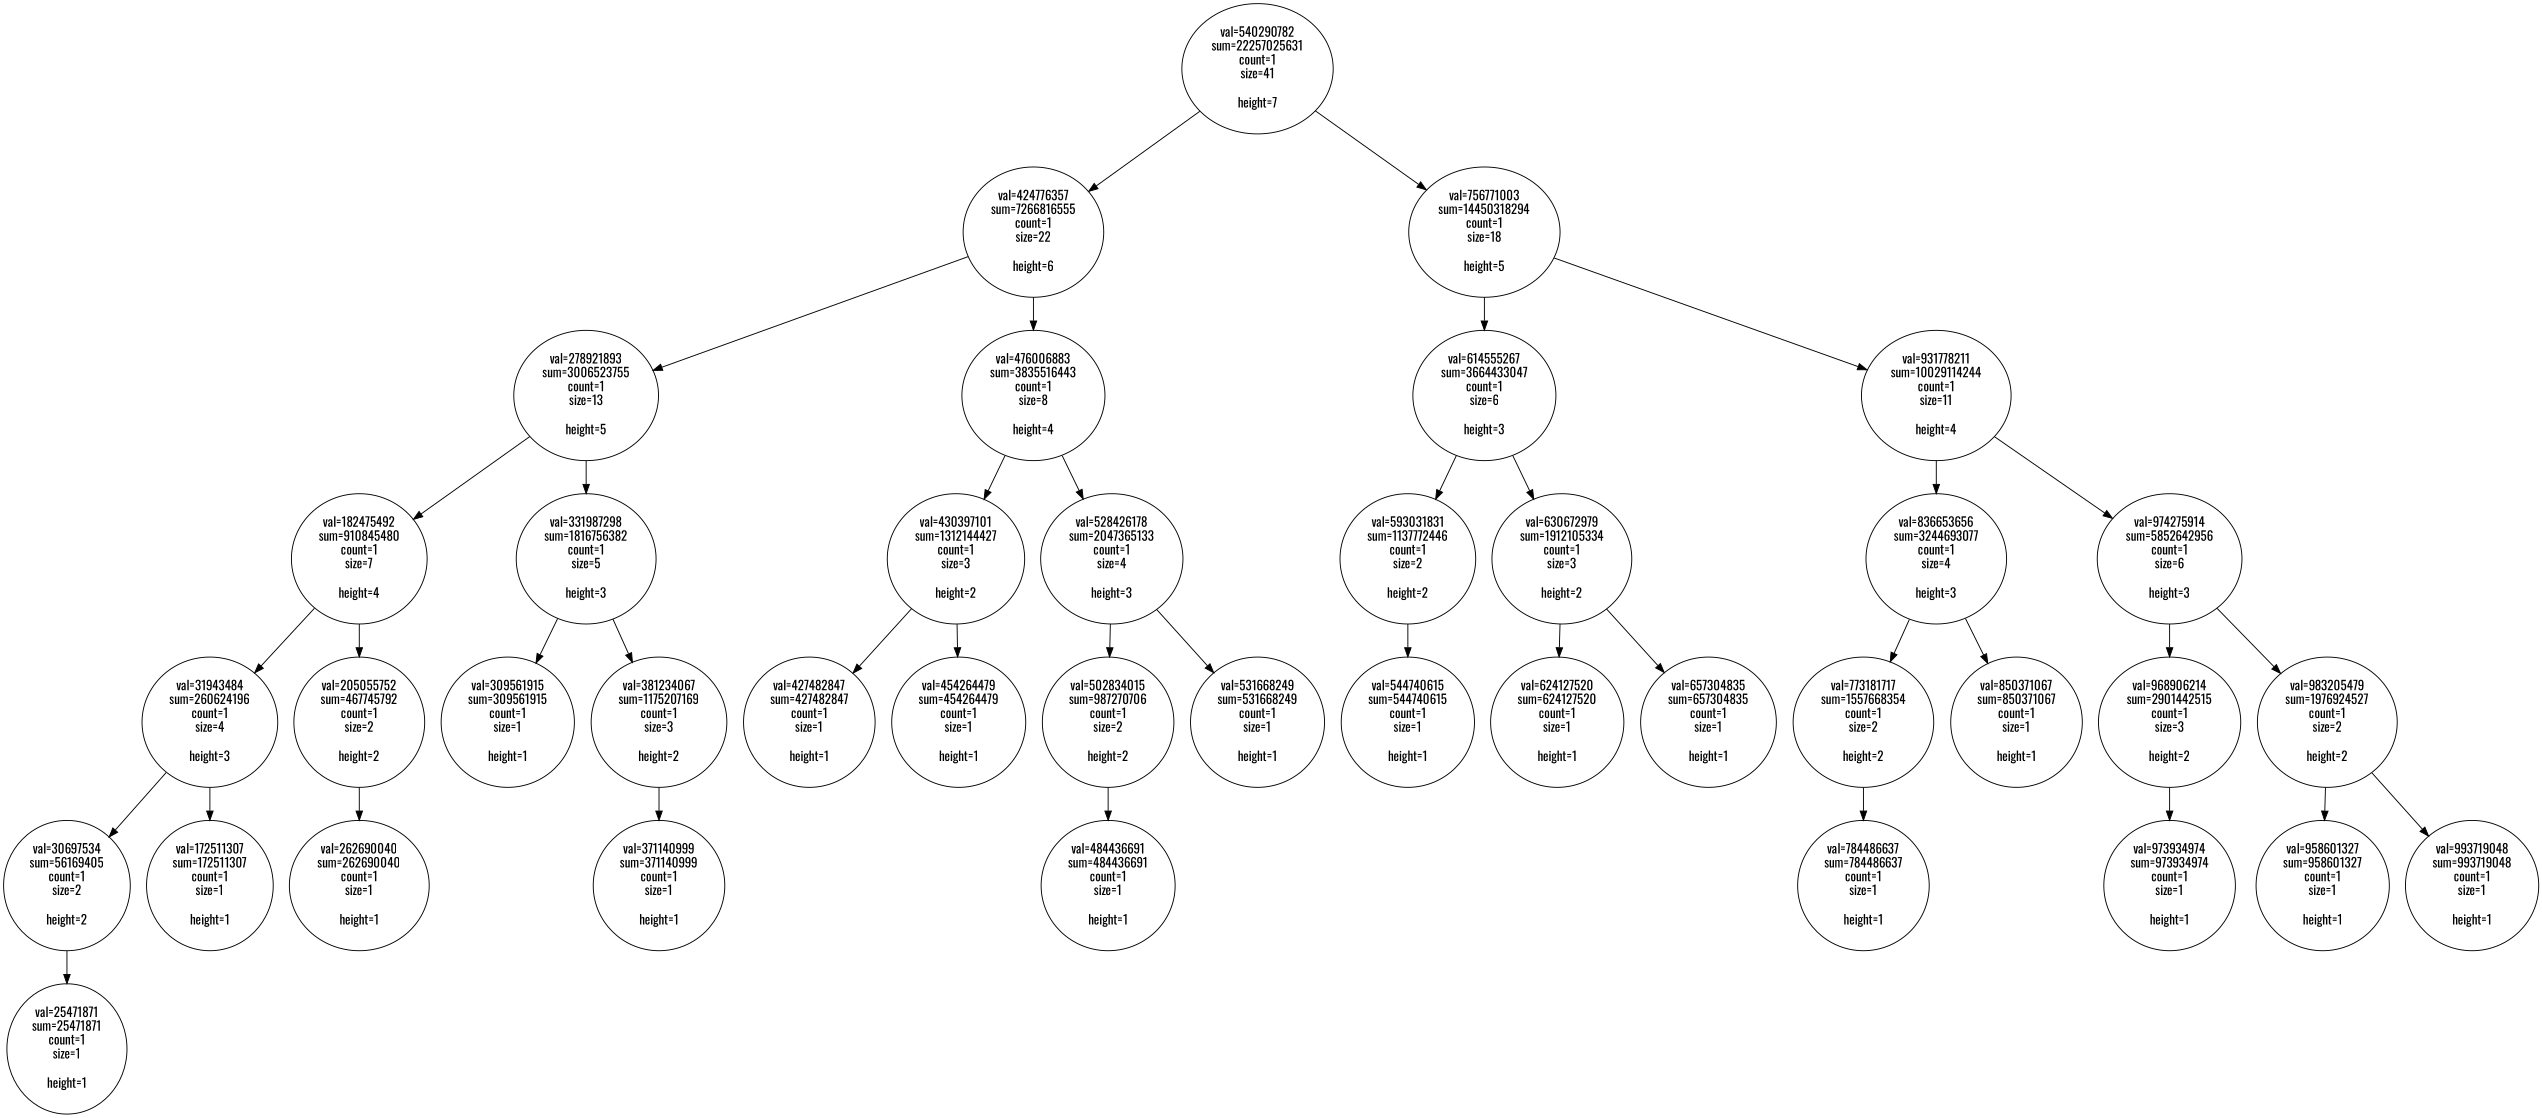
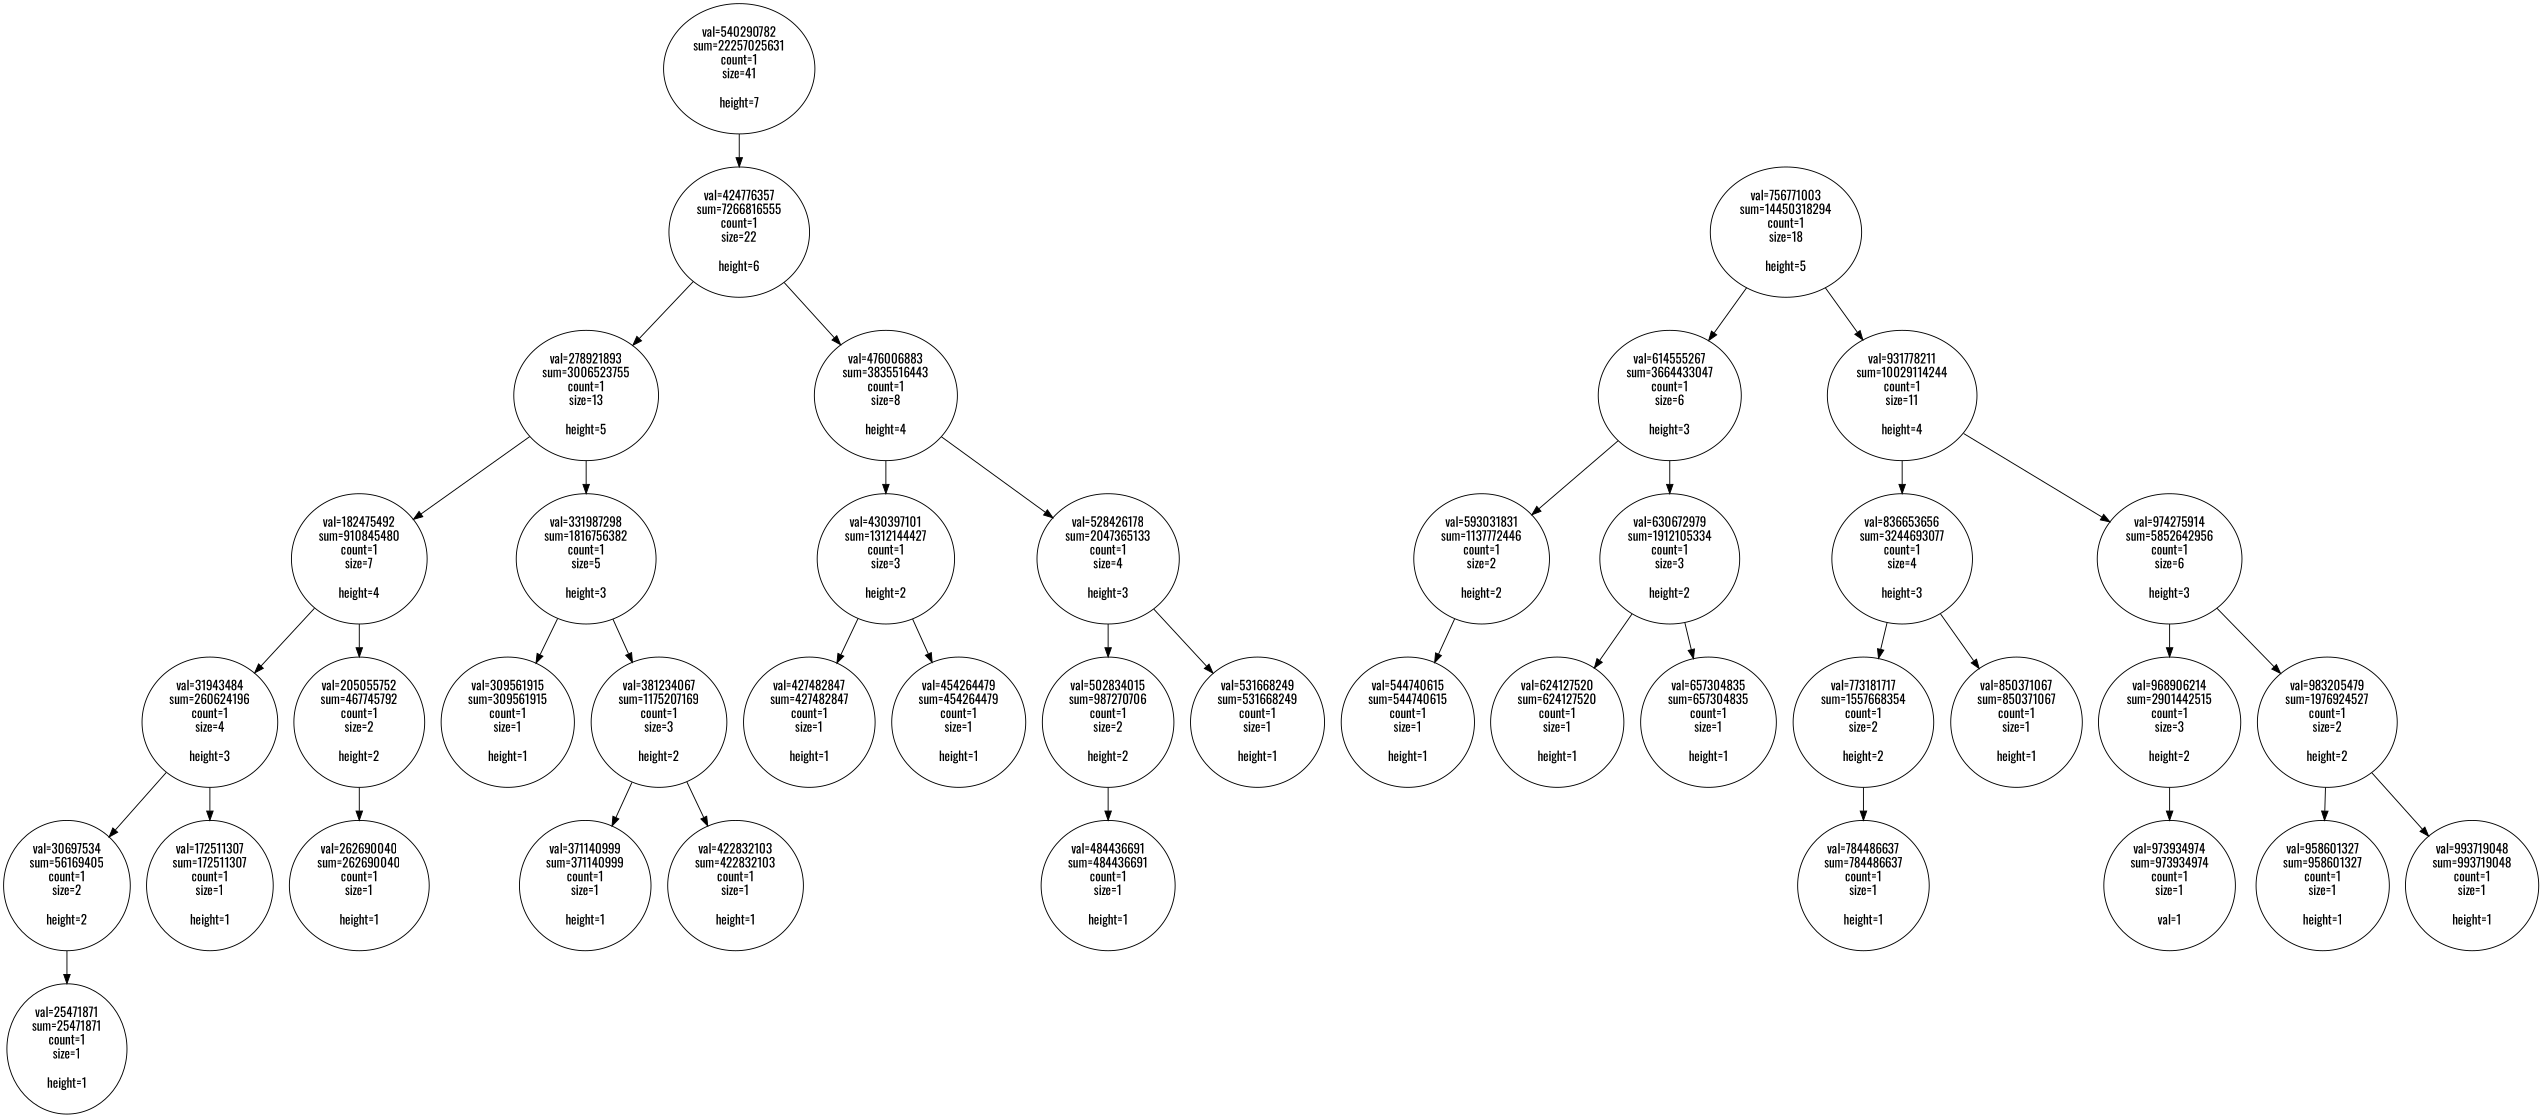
(1367, 148) -> none
none -> (736, 886)
(2170, 921) -> (2170, 921)
